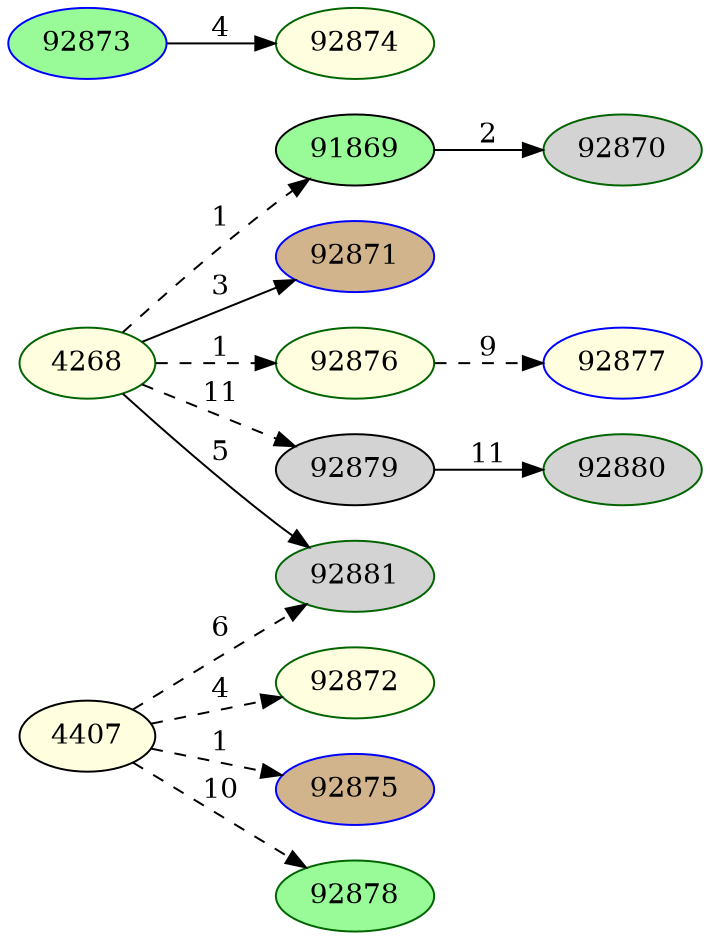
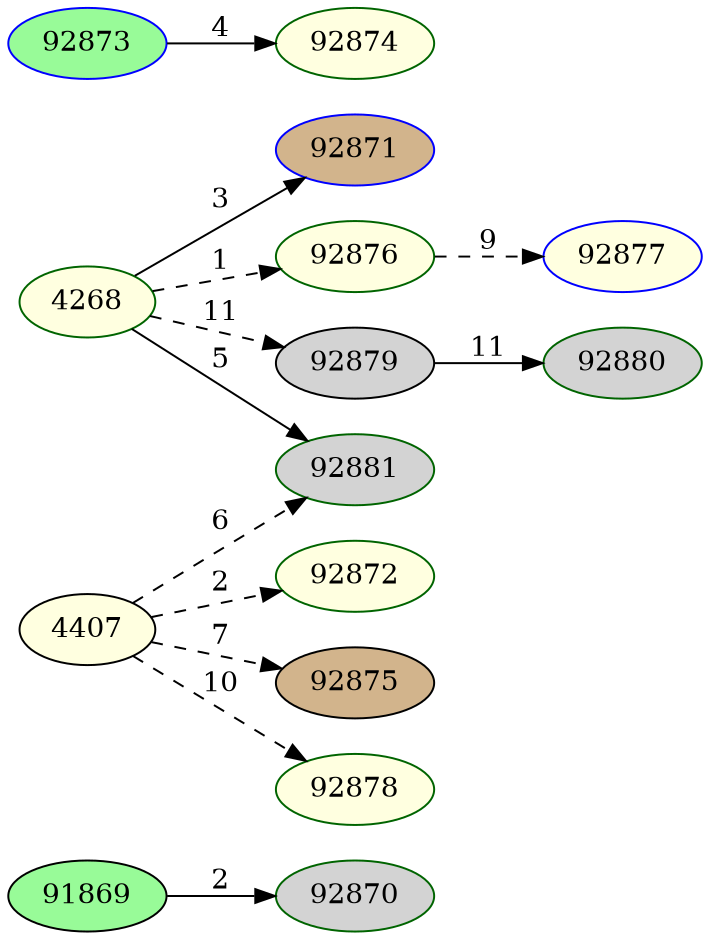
(206, 259) -> none
(221, 690) -> (221, 583)
(221, 743) -> (221, 636)
(355, 789) -> (355, 683)
(355, 896) -> (355, 789)
